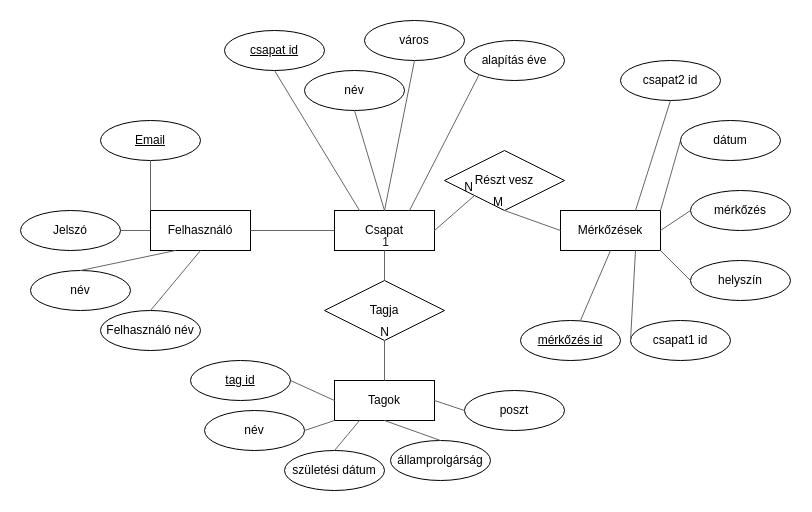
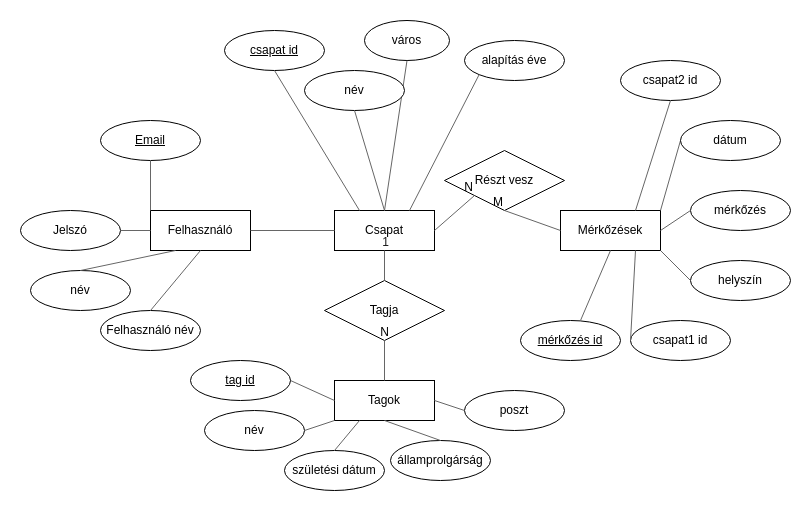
(415, 41) -> (407, 41)
